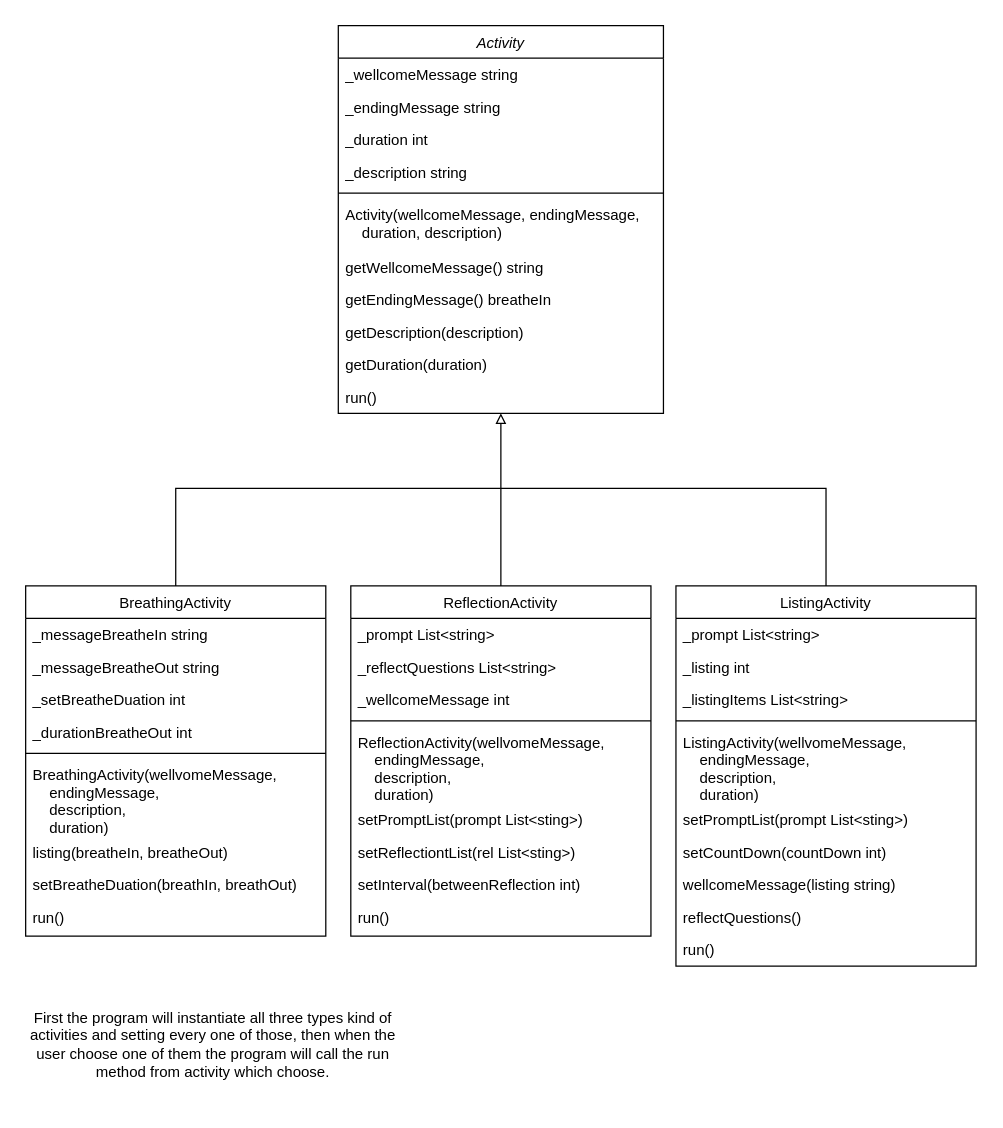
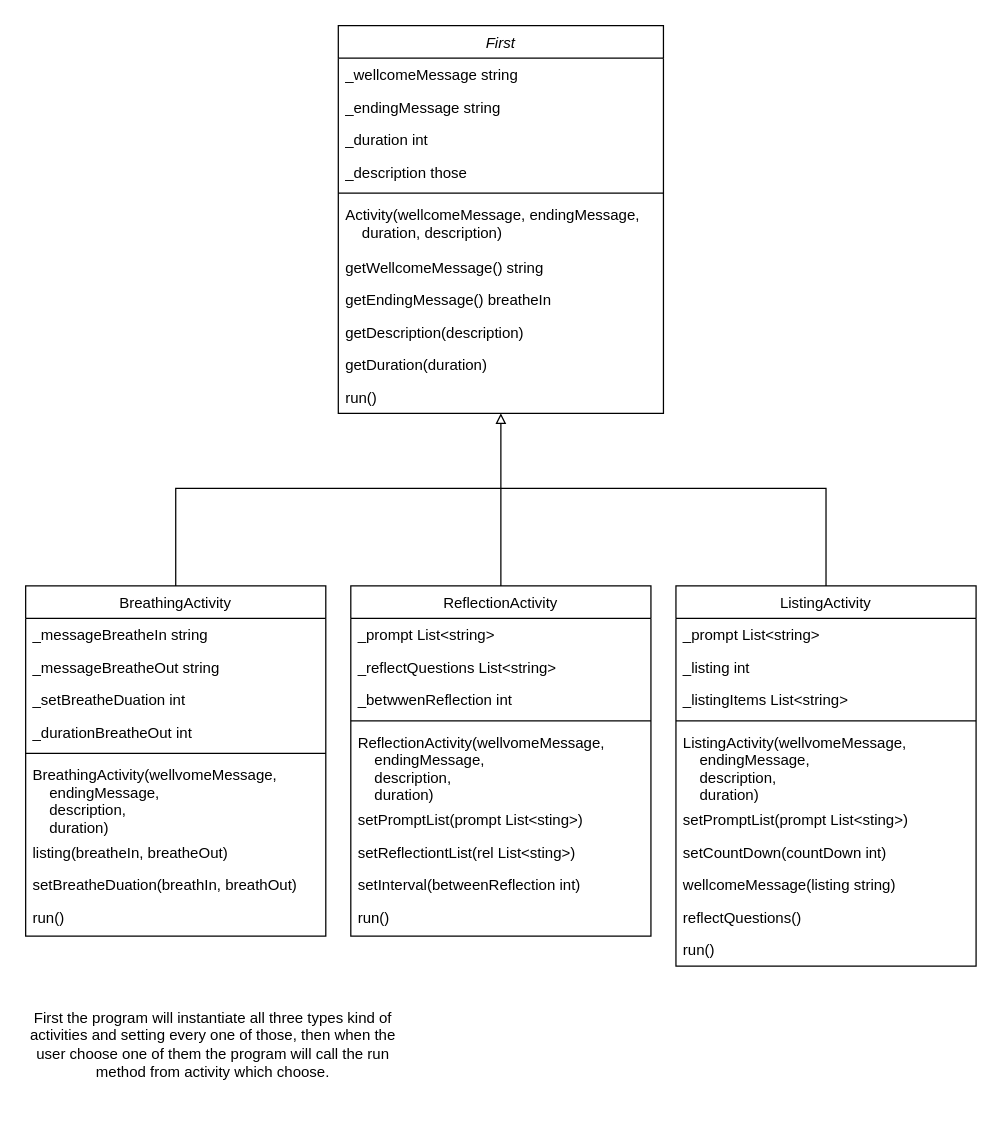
(500, 43) -> (500, 43)
(417, 173) -> (415, 173)
(434, 700) -> (442, 700)
